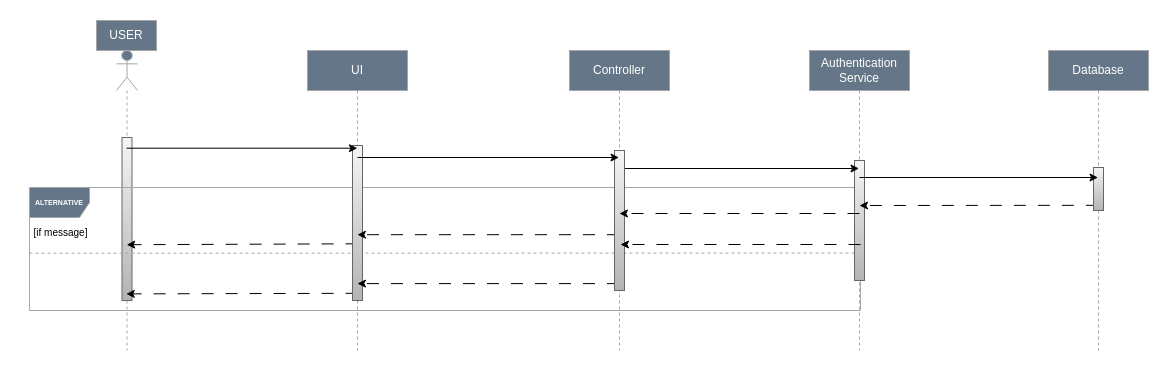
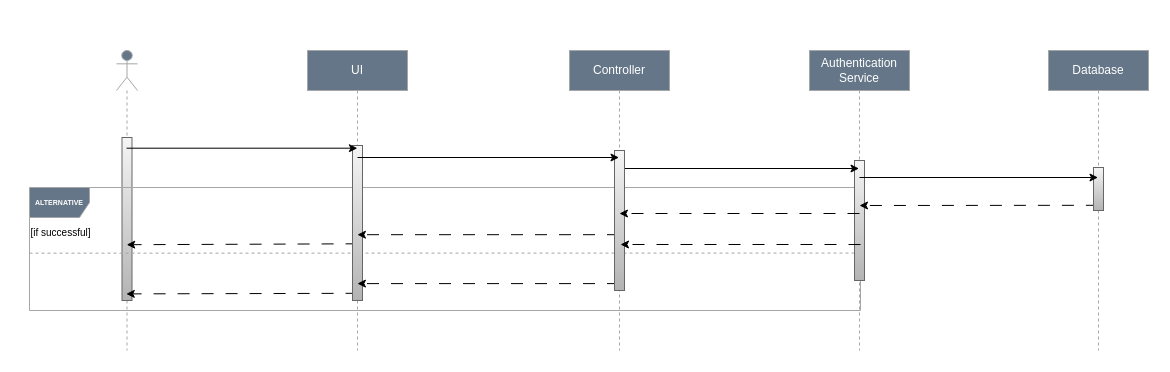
(127, 36) -> none
(61, 233) -> (61, 233)
